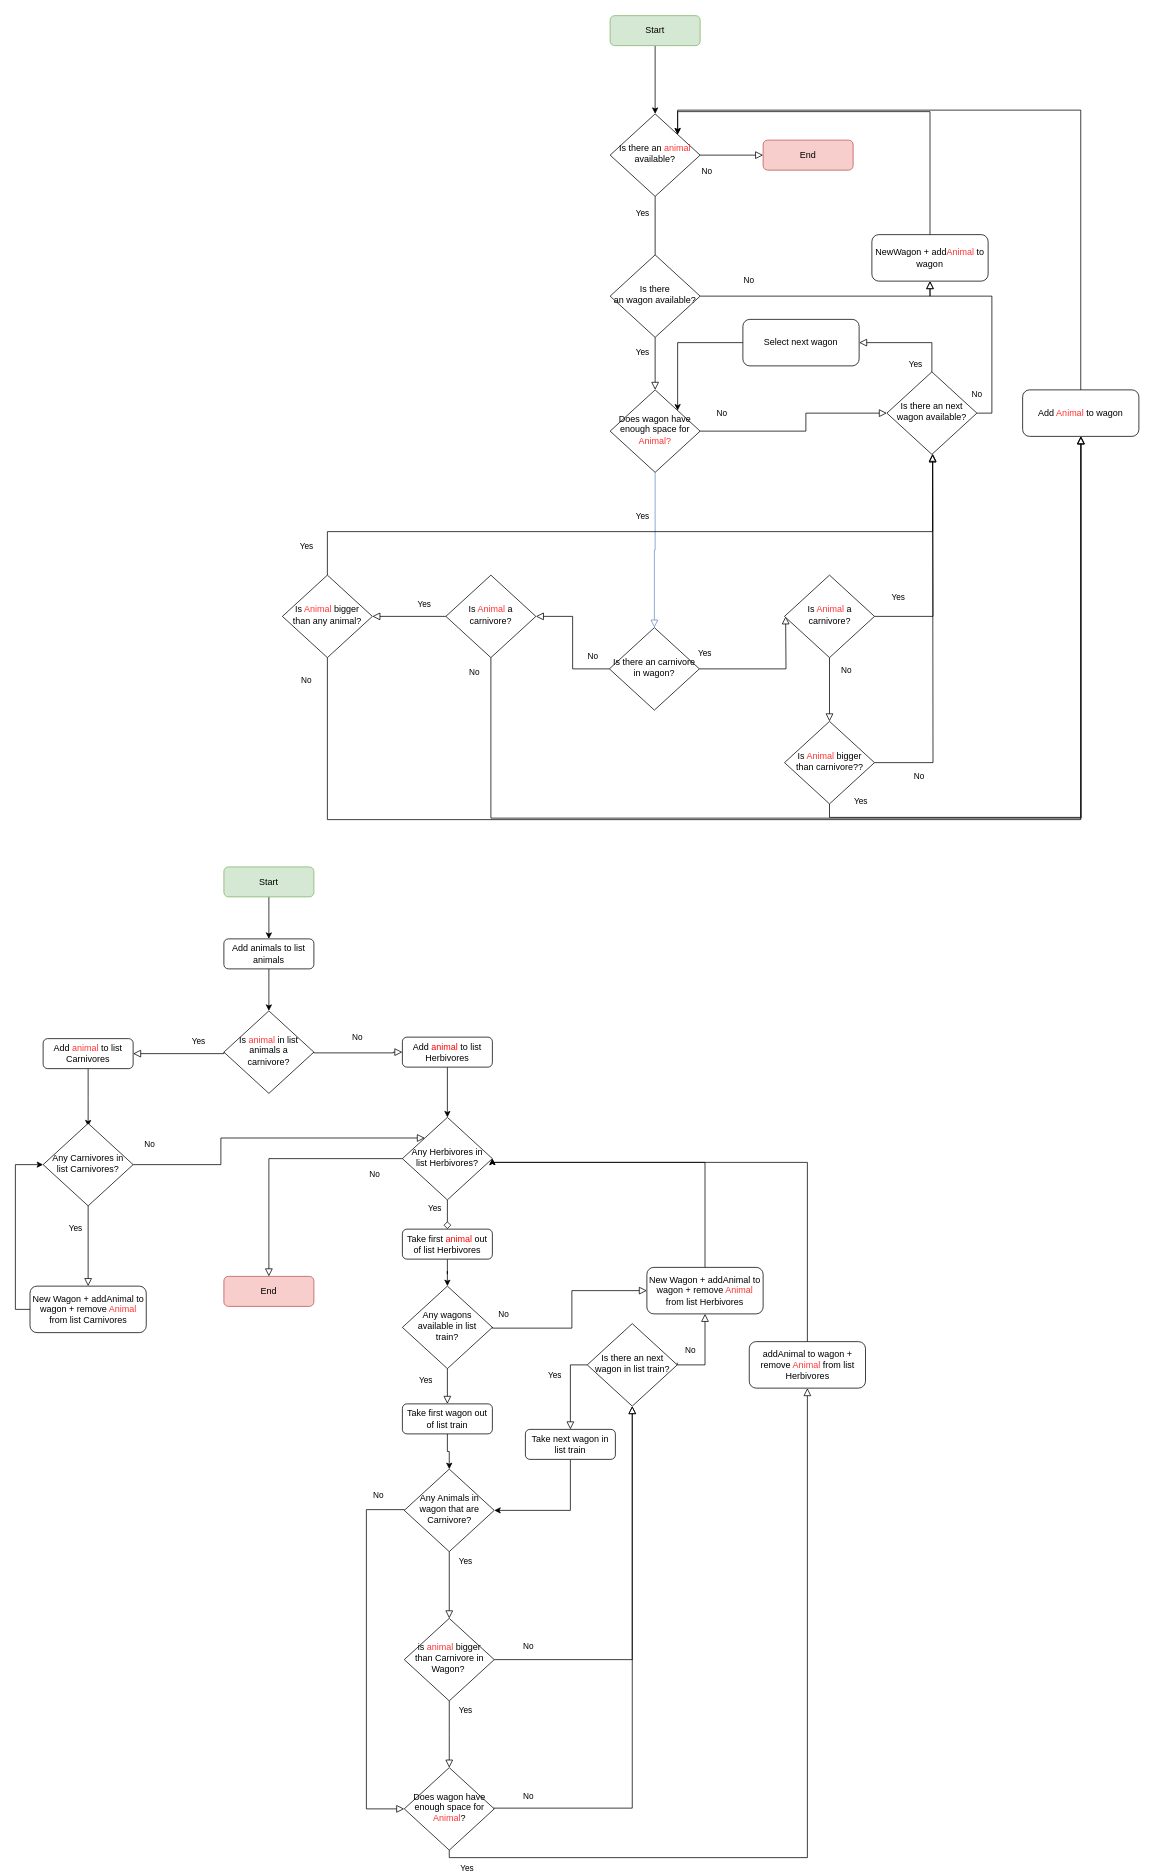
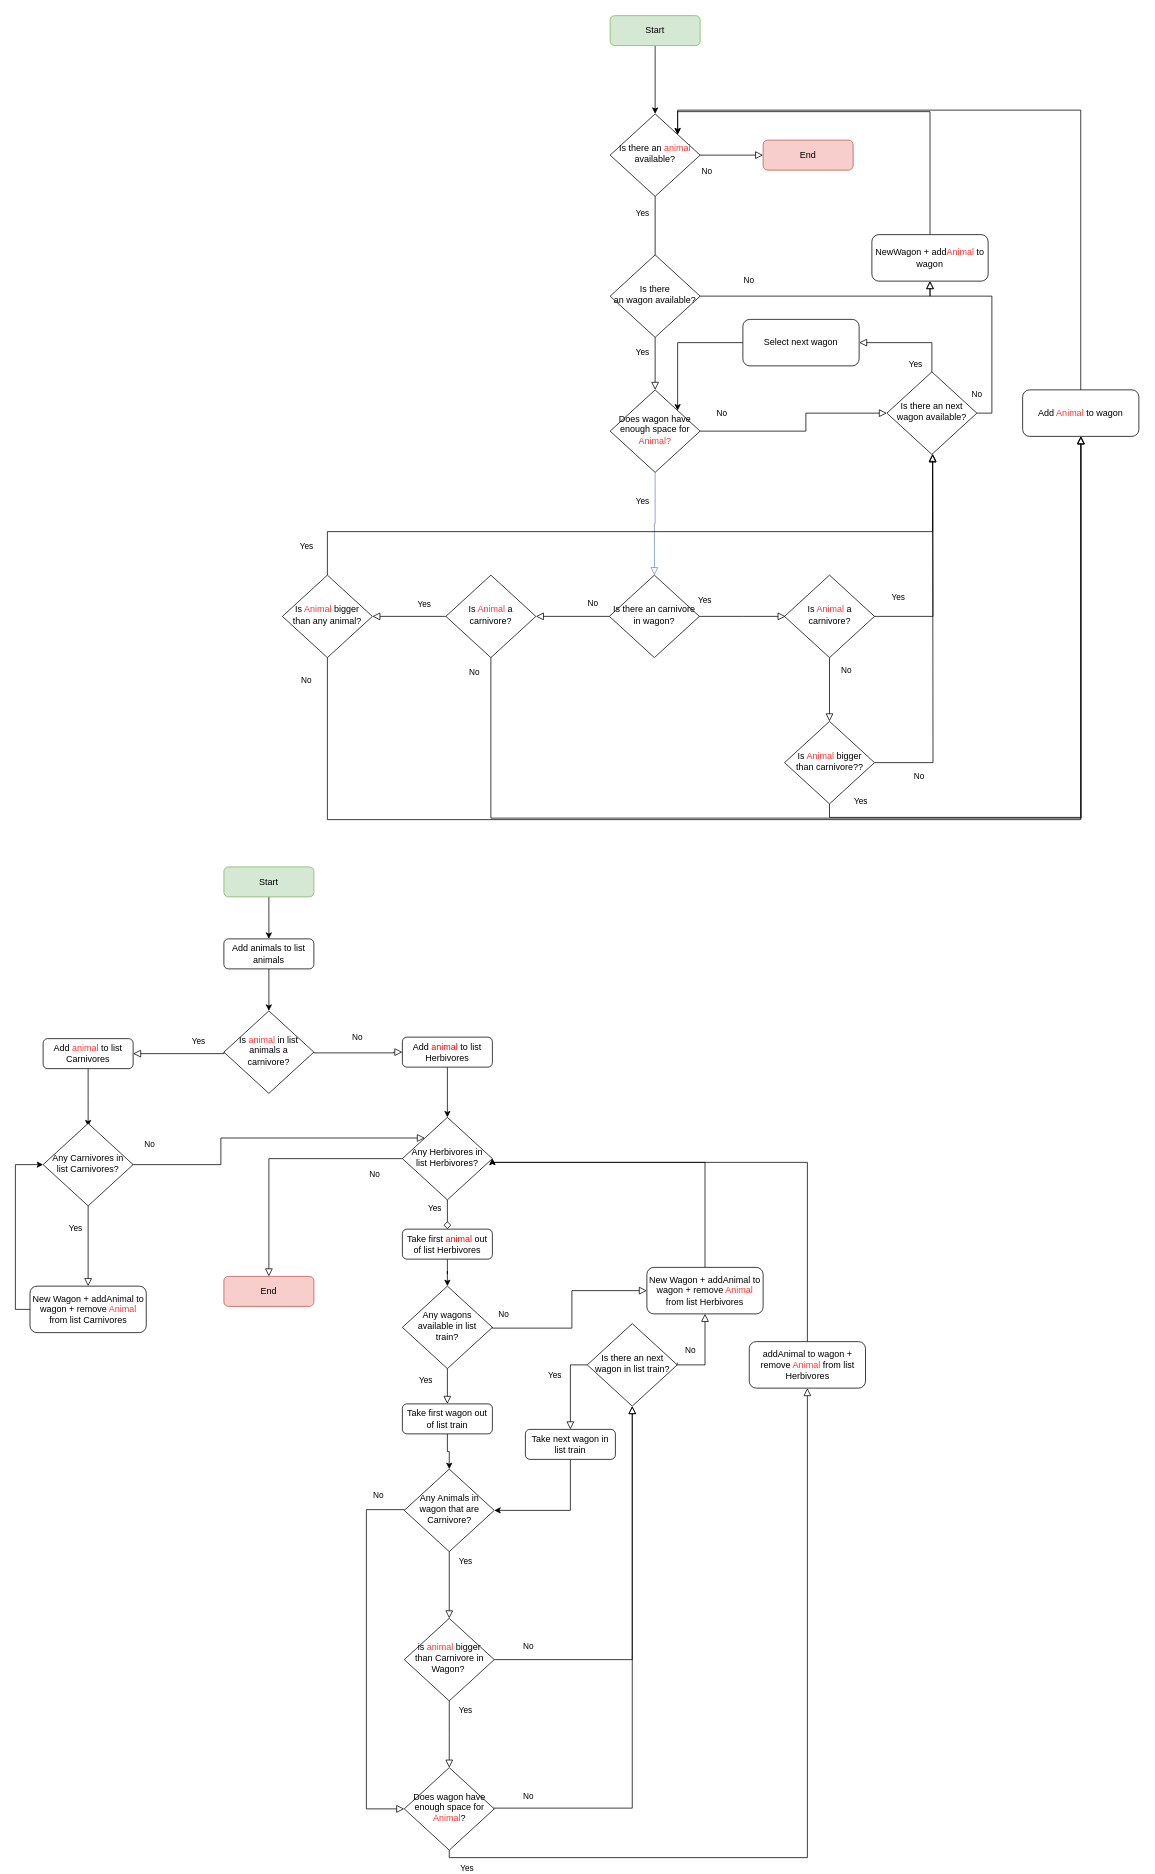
(654, 669) -> (654, 616)
